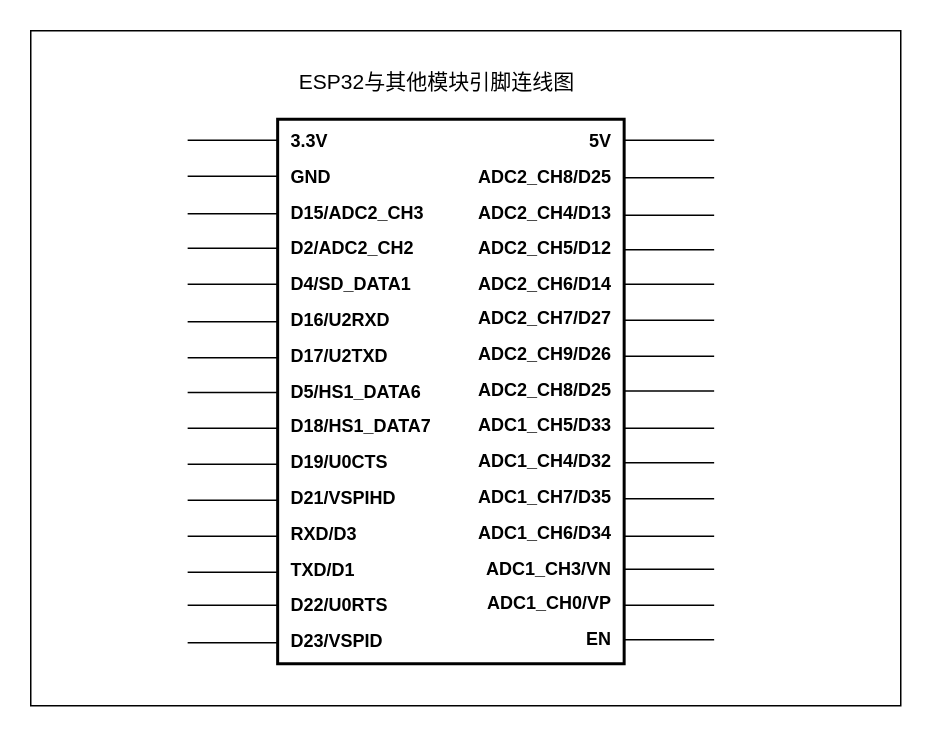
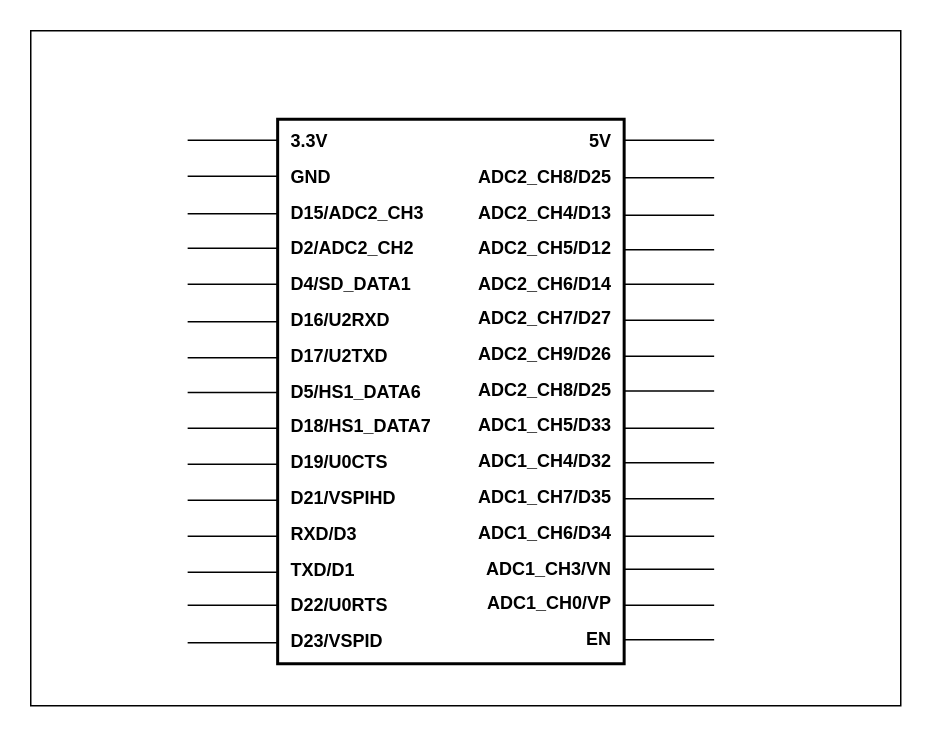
(437, 82) -> none
